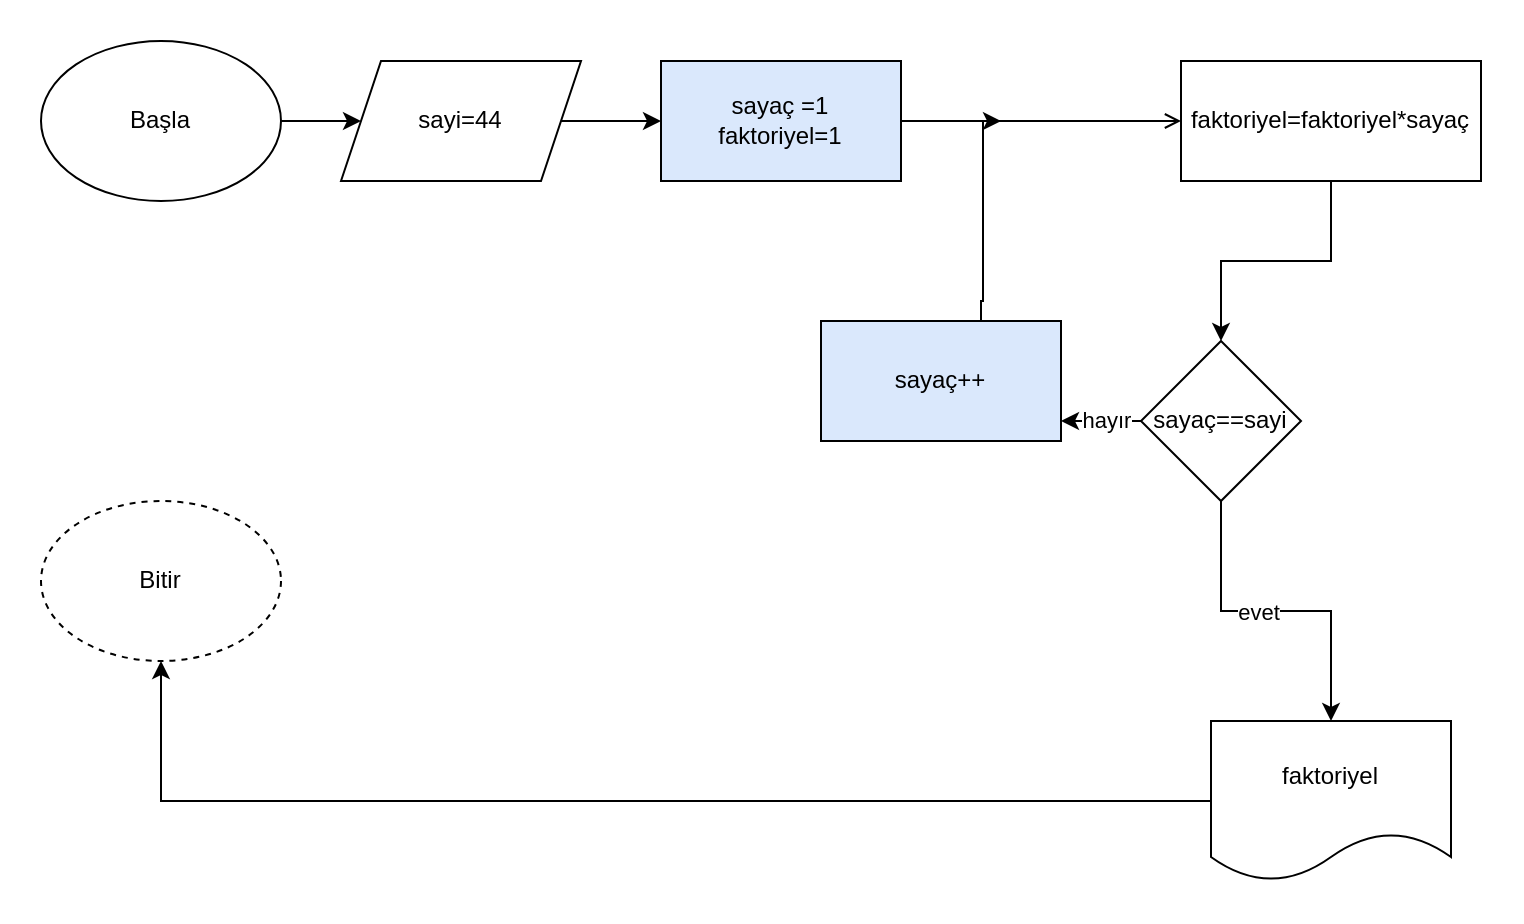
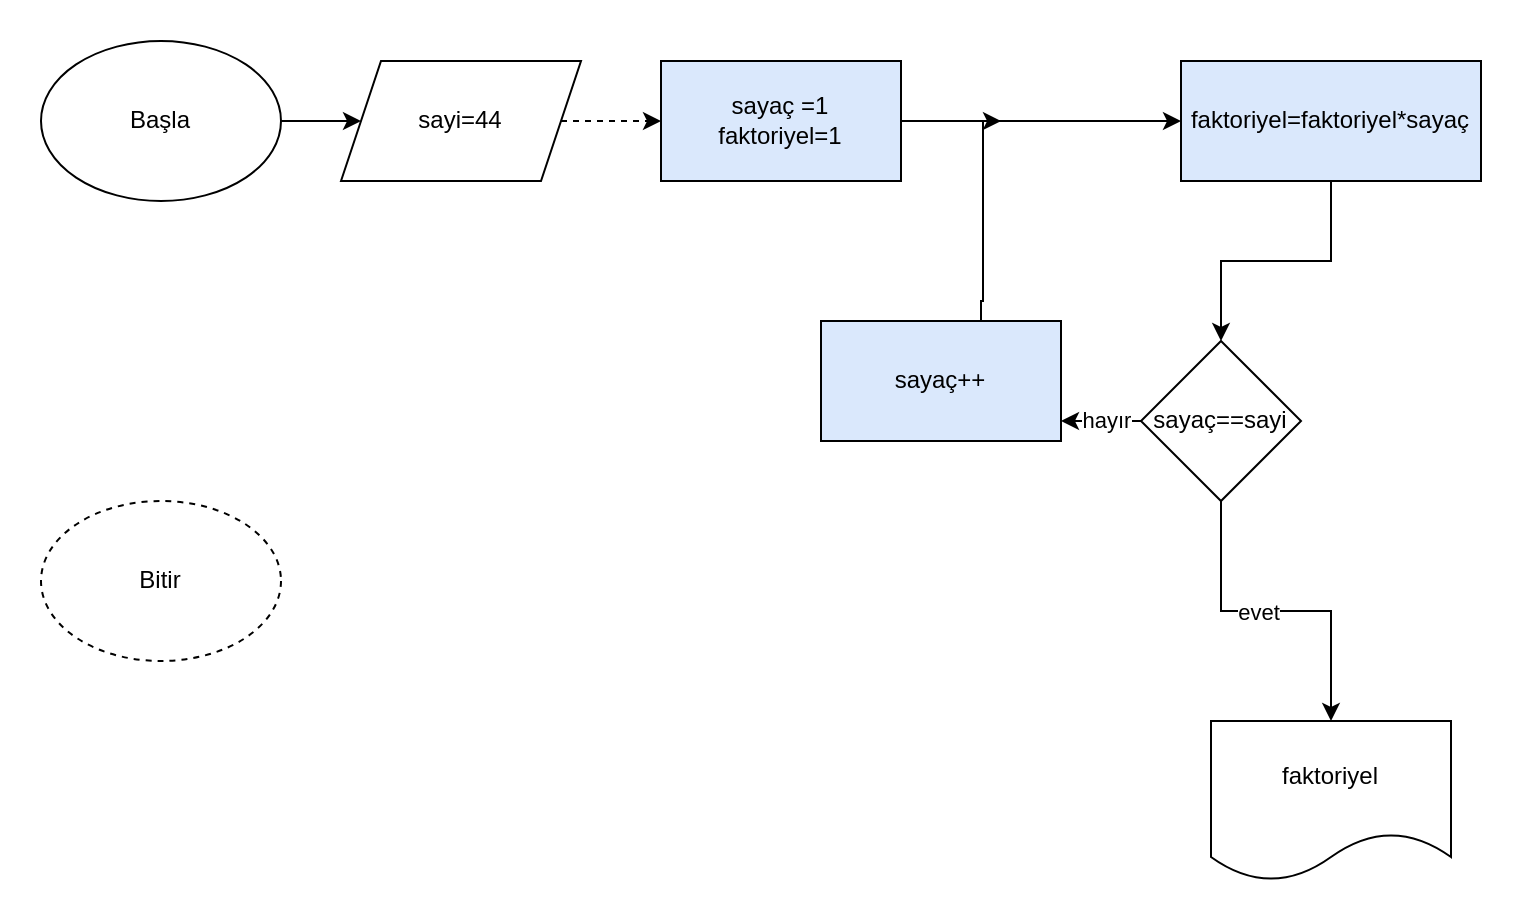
(605, 121) -> (605, 121)
(1169, 121) -> (1166, 121)
(1331, 121) -> (1331, 121)
(623, 801) -> none
